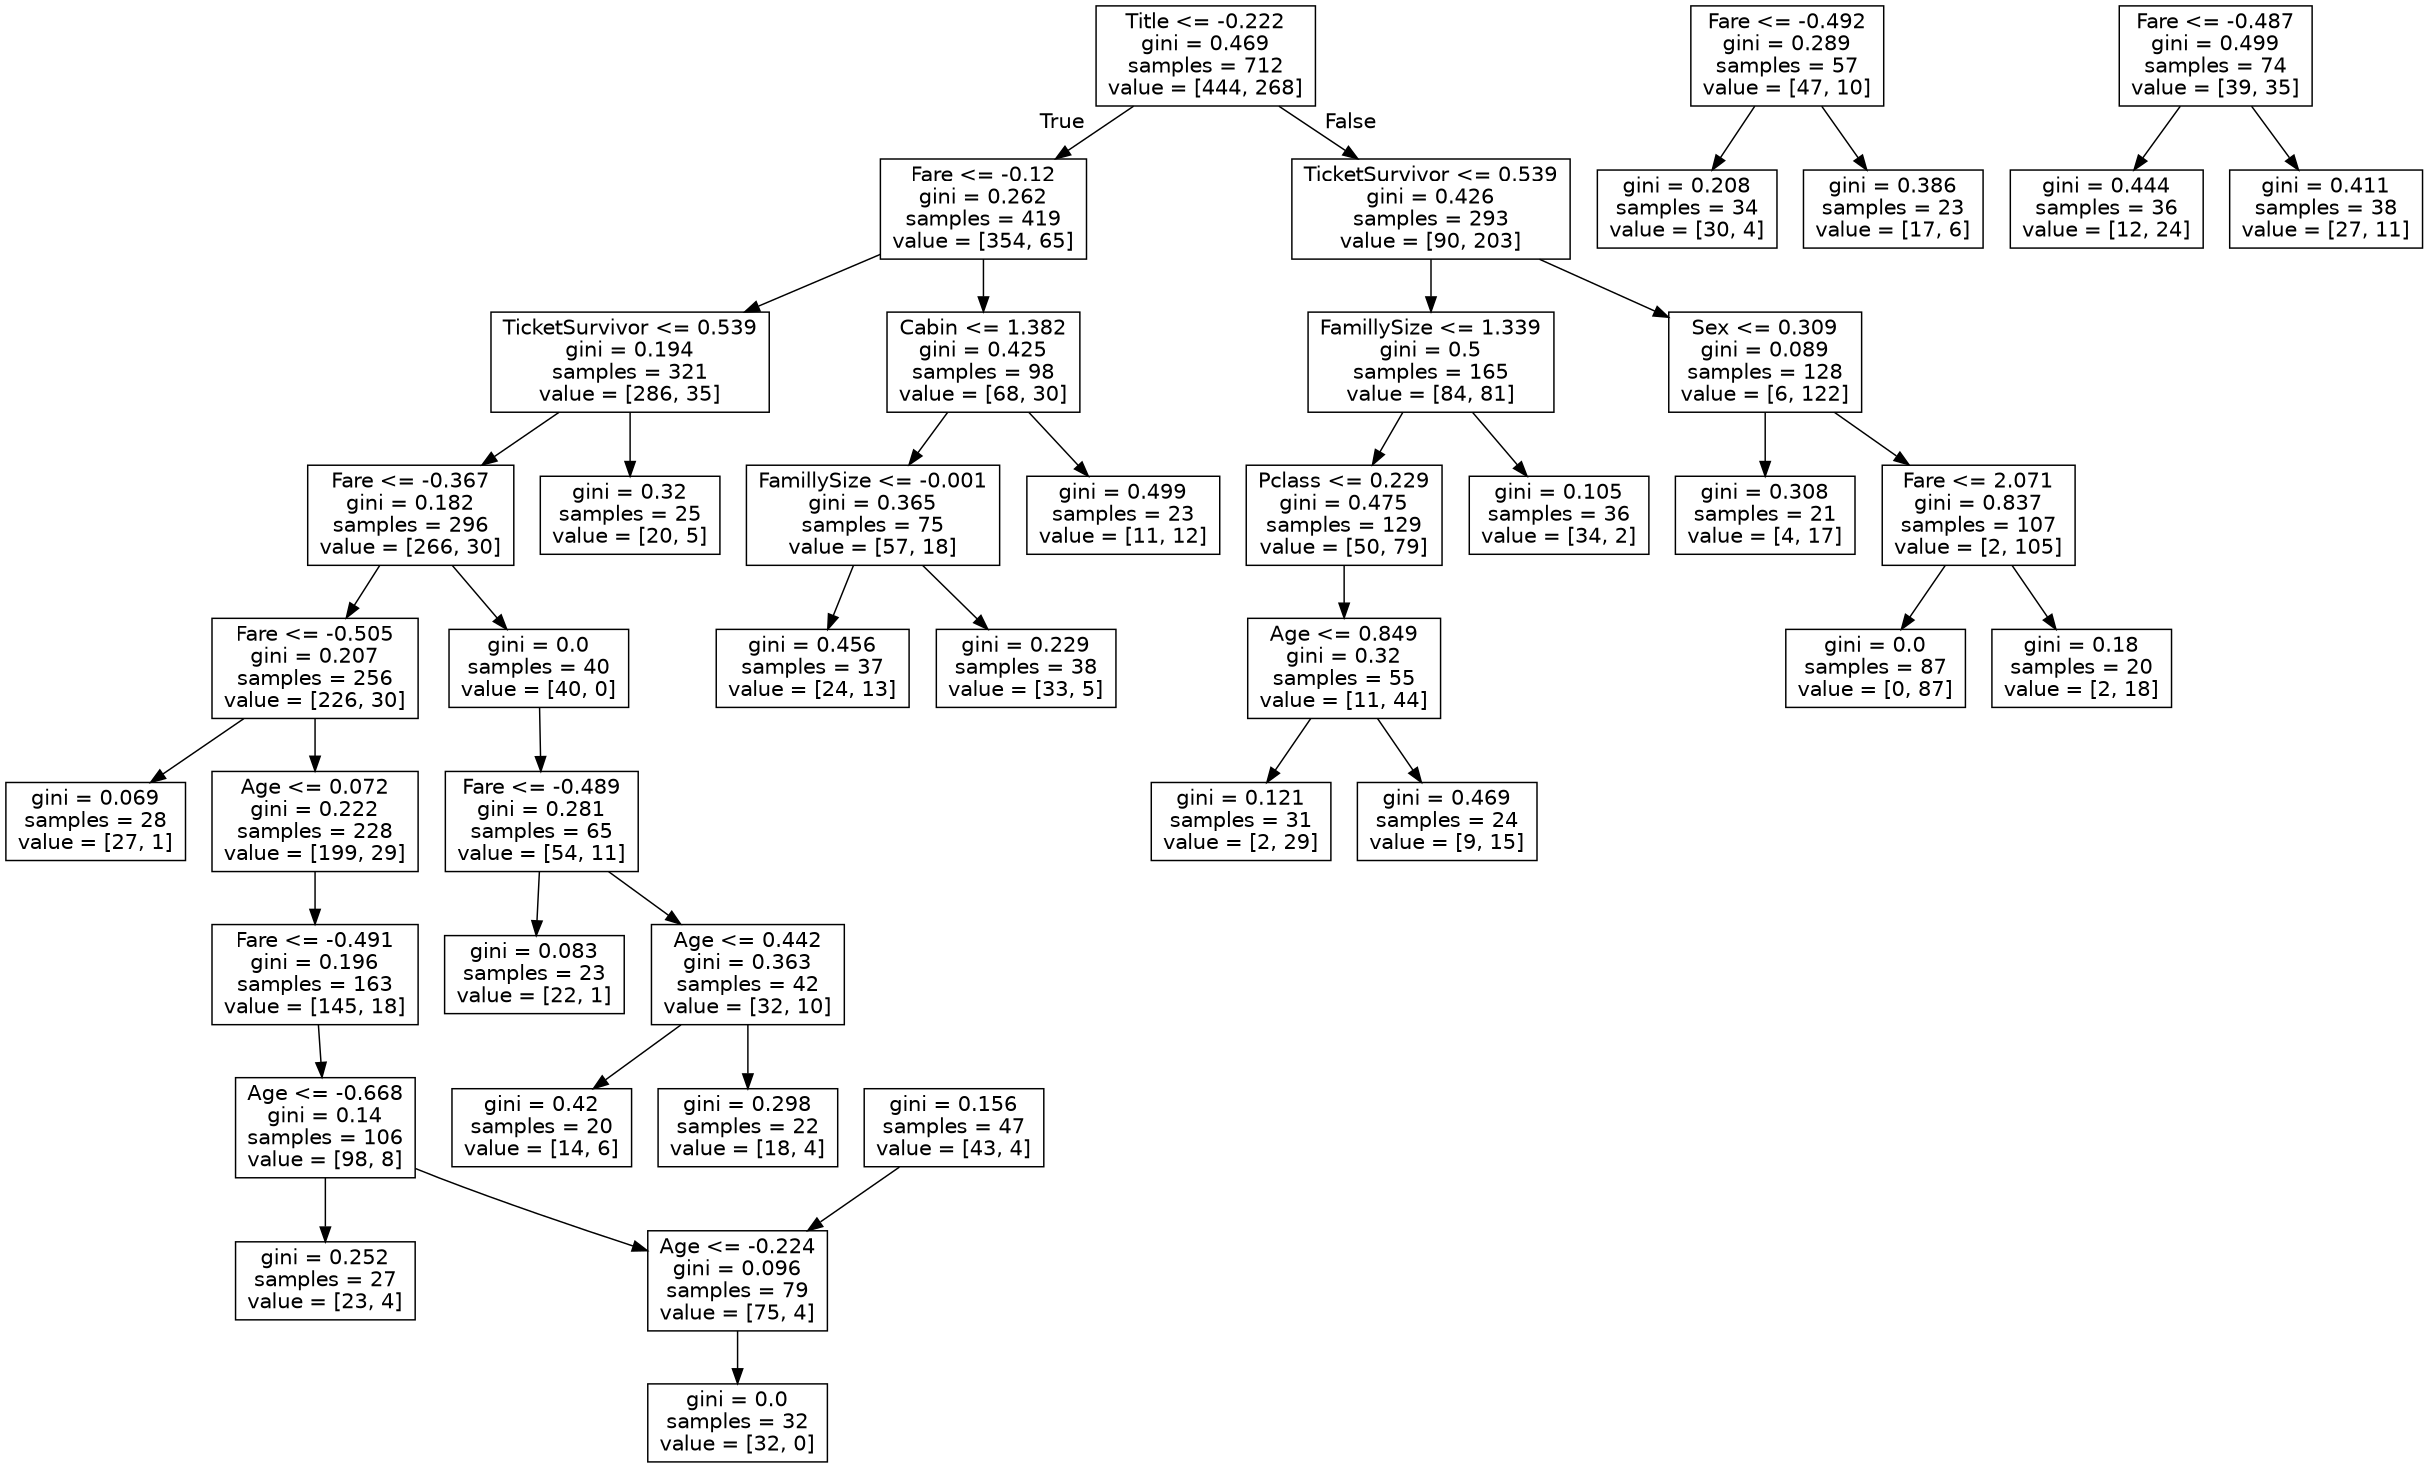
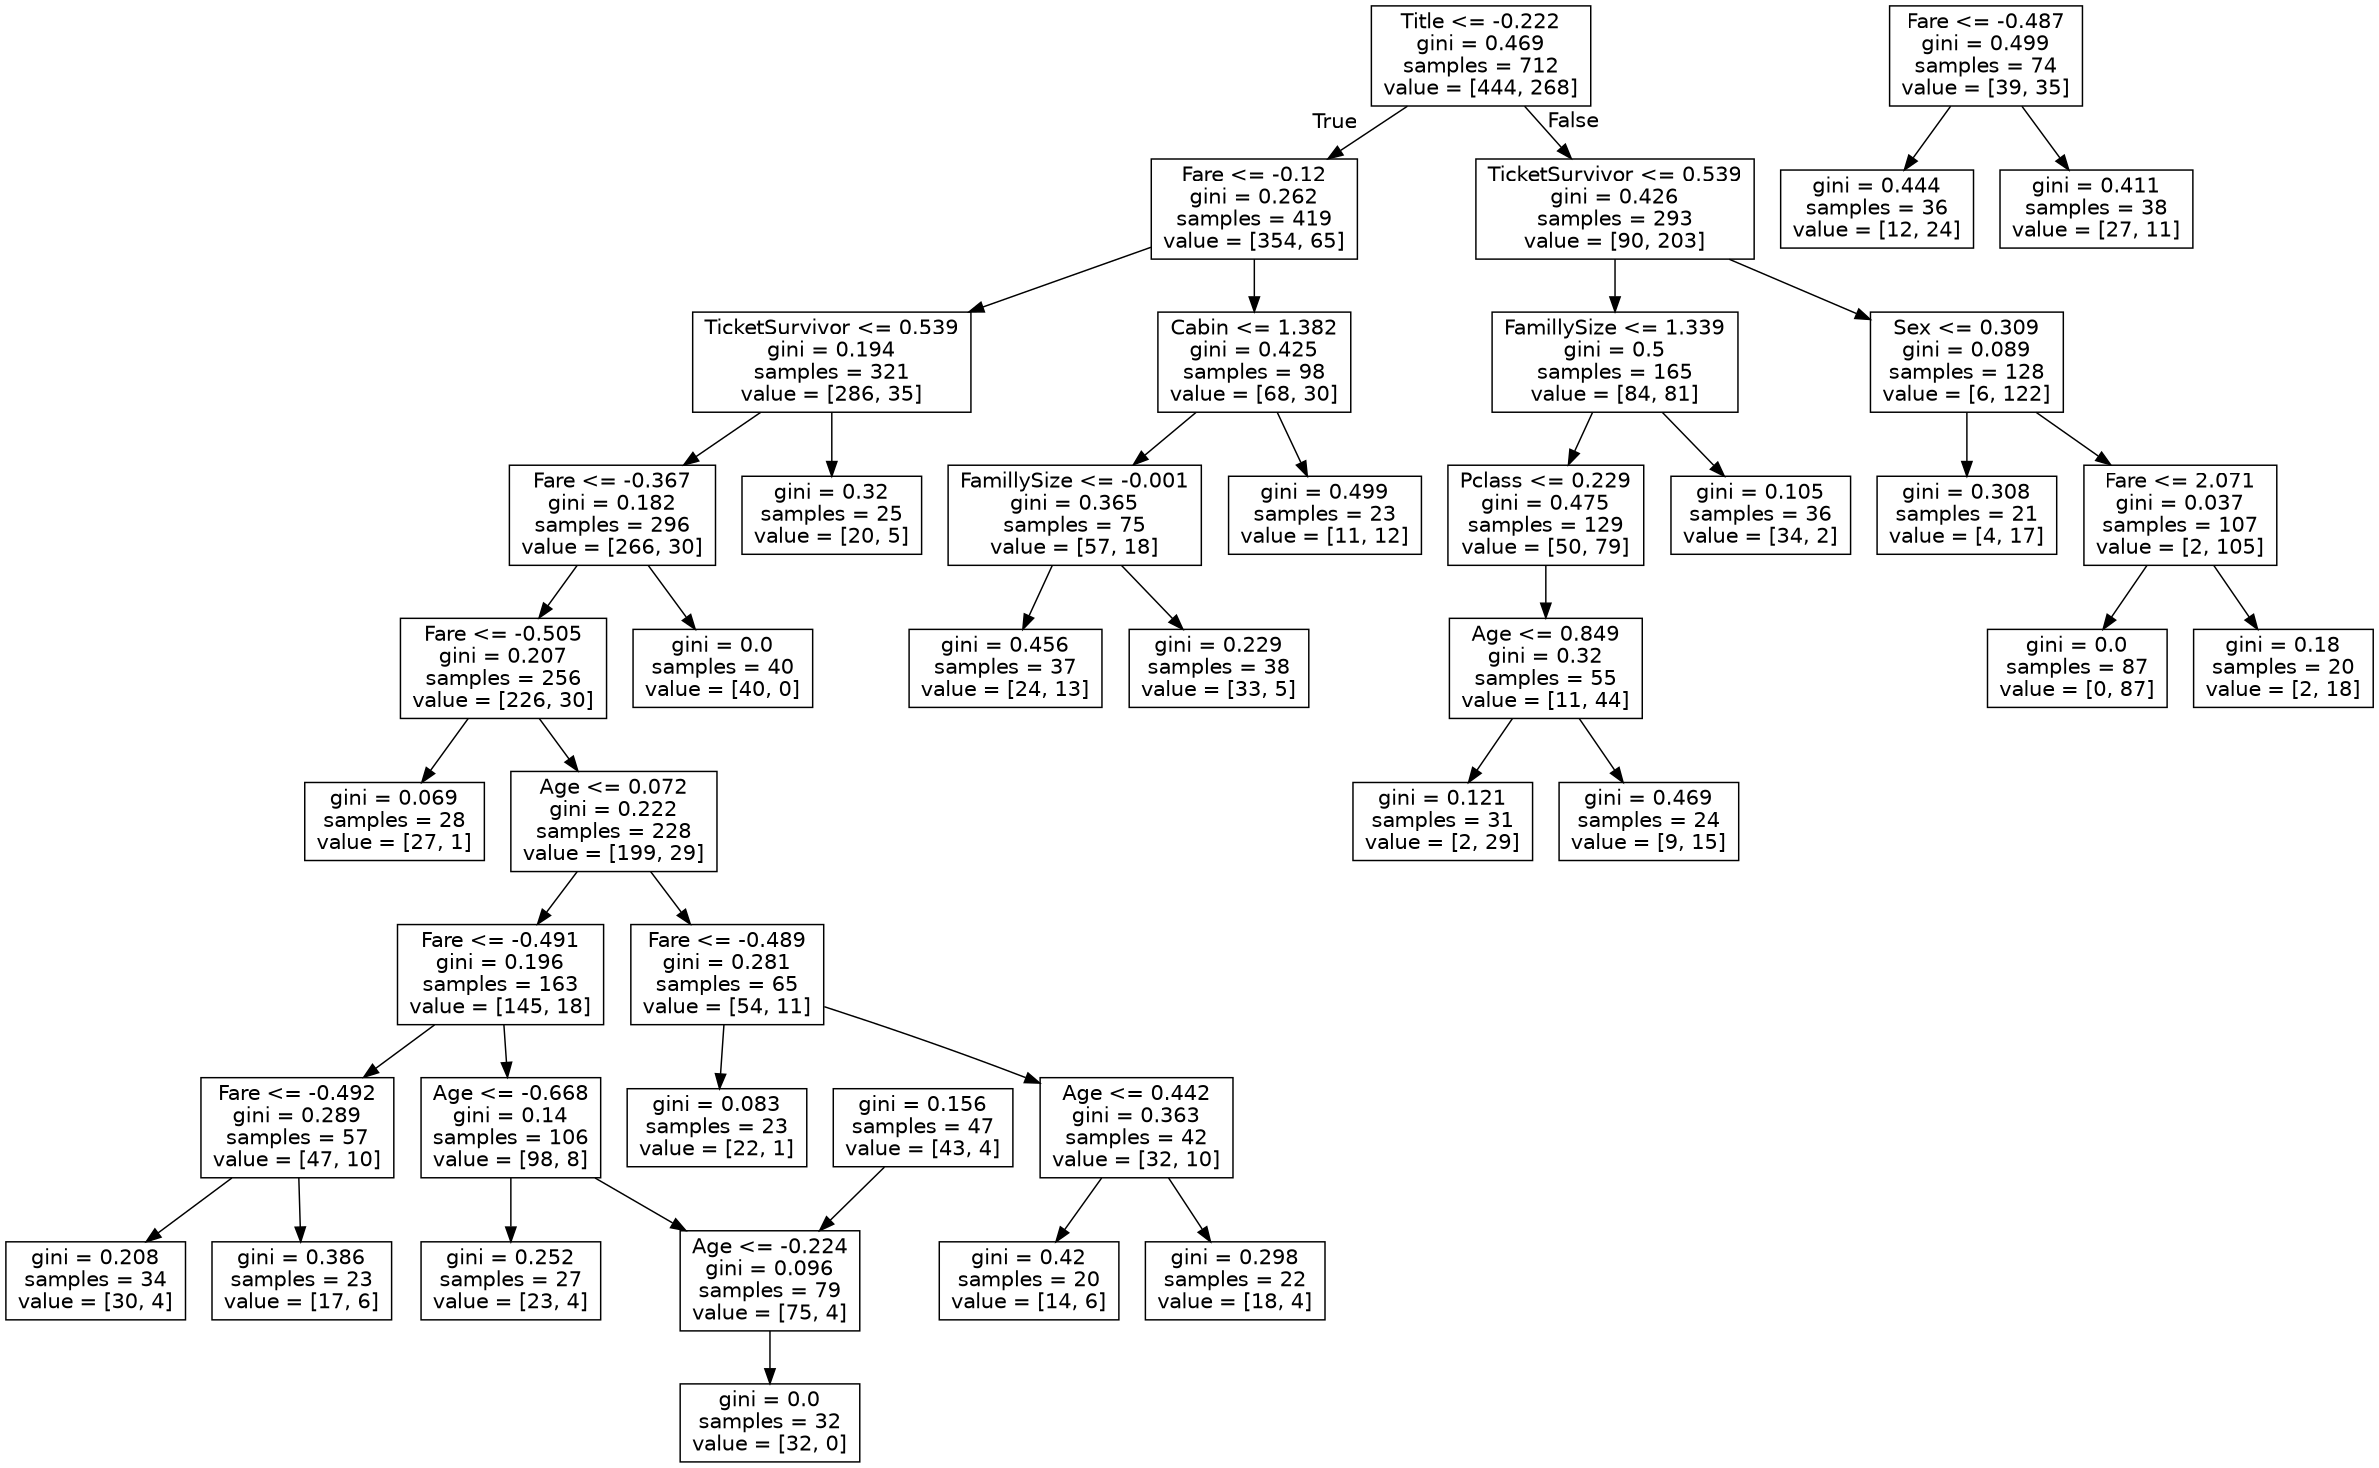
(1979, 515) -> (2180, 515)
(540, 732) -> (666, 892)
none -> (405, 1047)
